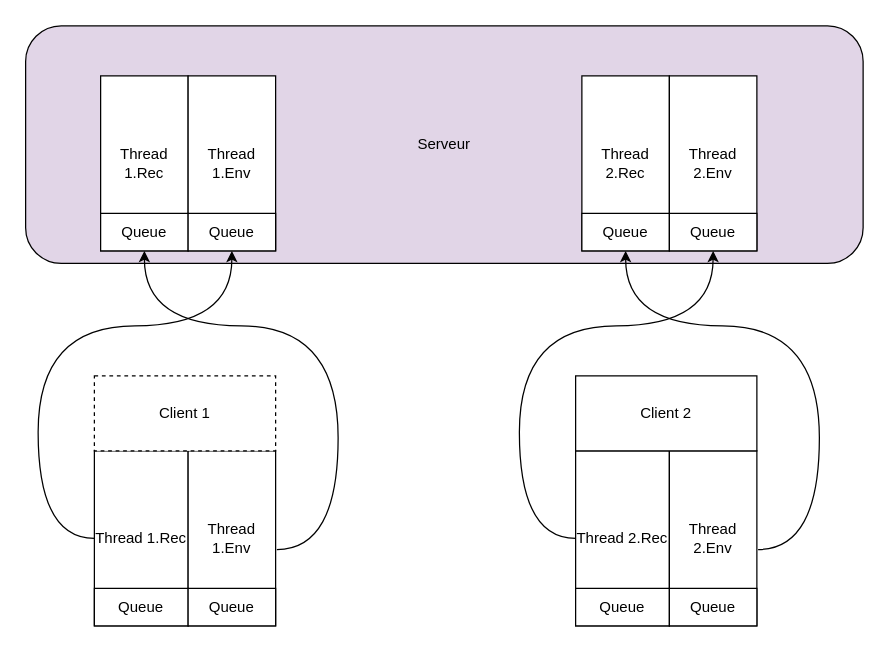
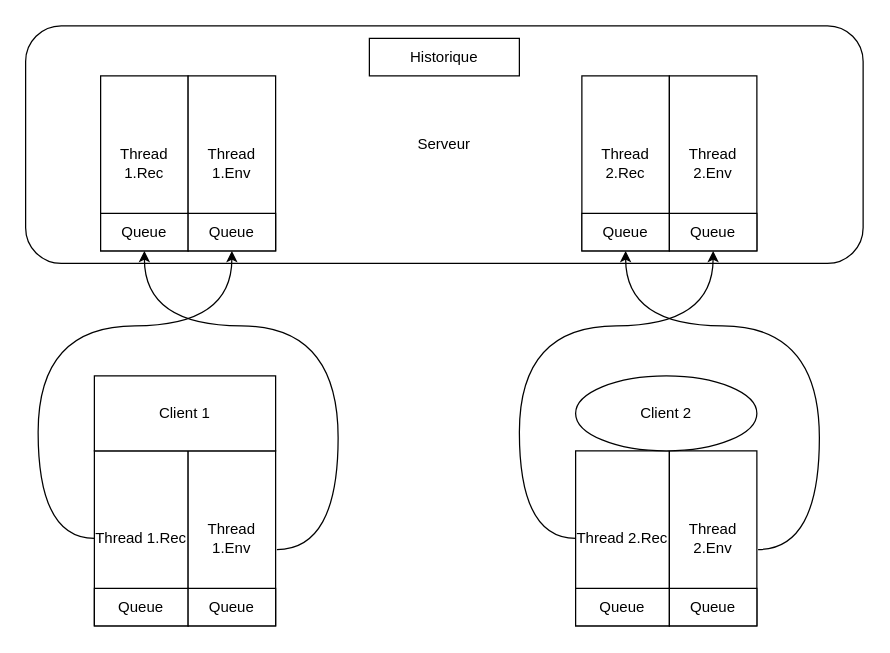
none -> (444, 57)
(444, 144) -> (444, 144)
(185, 413) -> (185, 413)
(666, 413) -> (666, 413)
